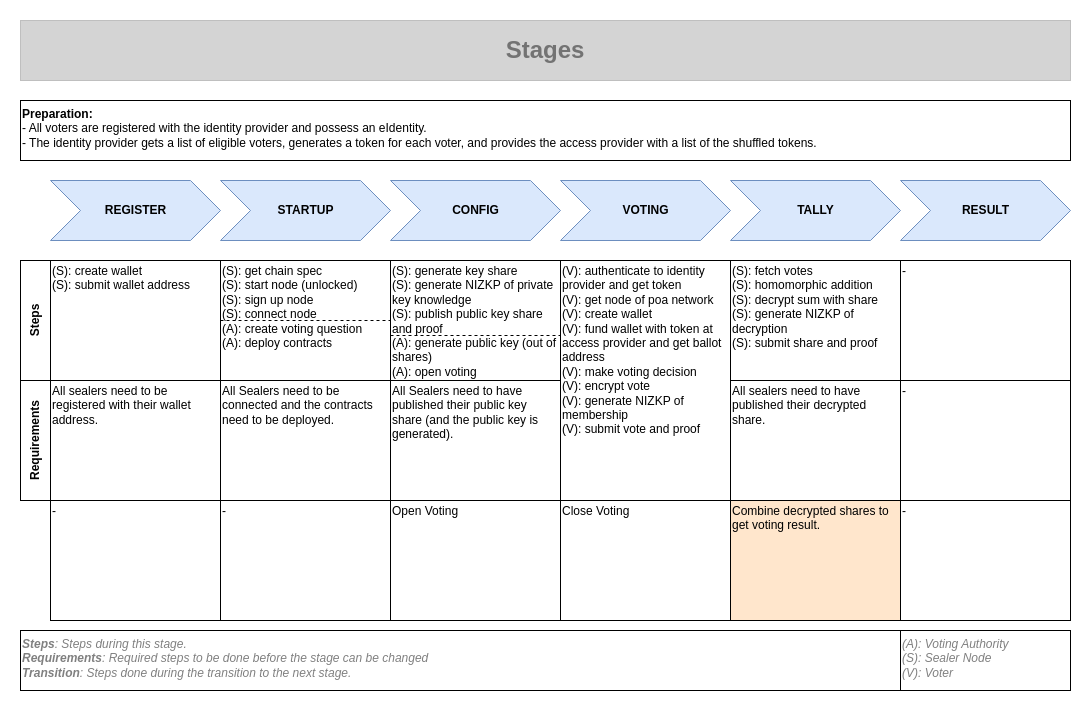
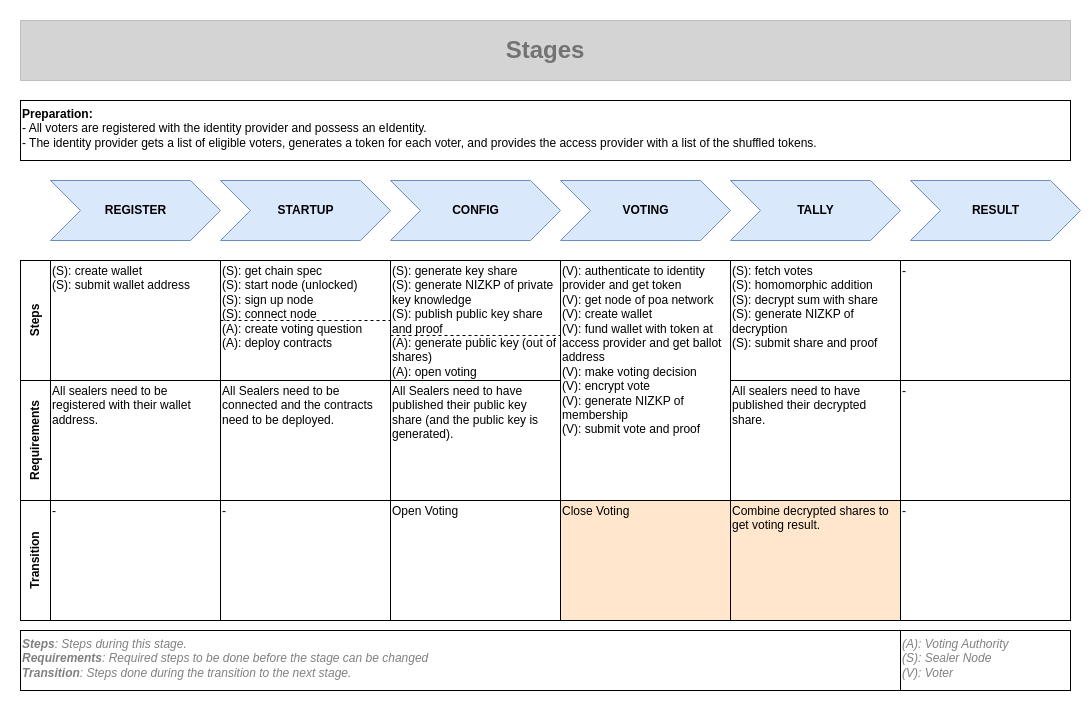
(986, 211) -> (996, 211)
none -> (36, 561)
(646, 561) -> (646, 561)
